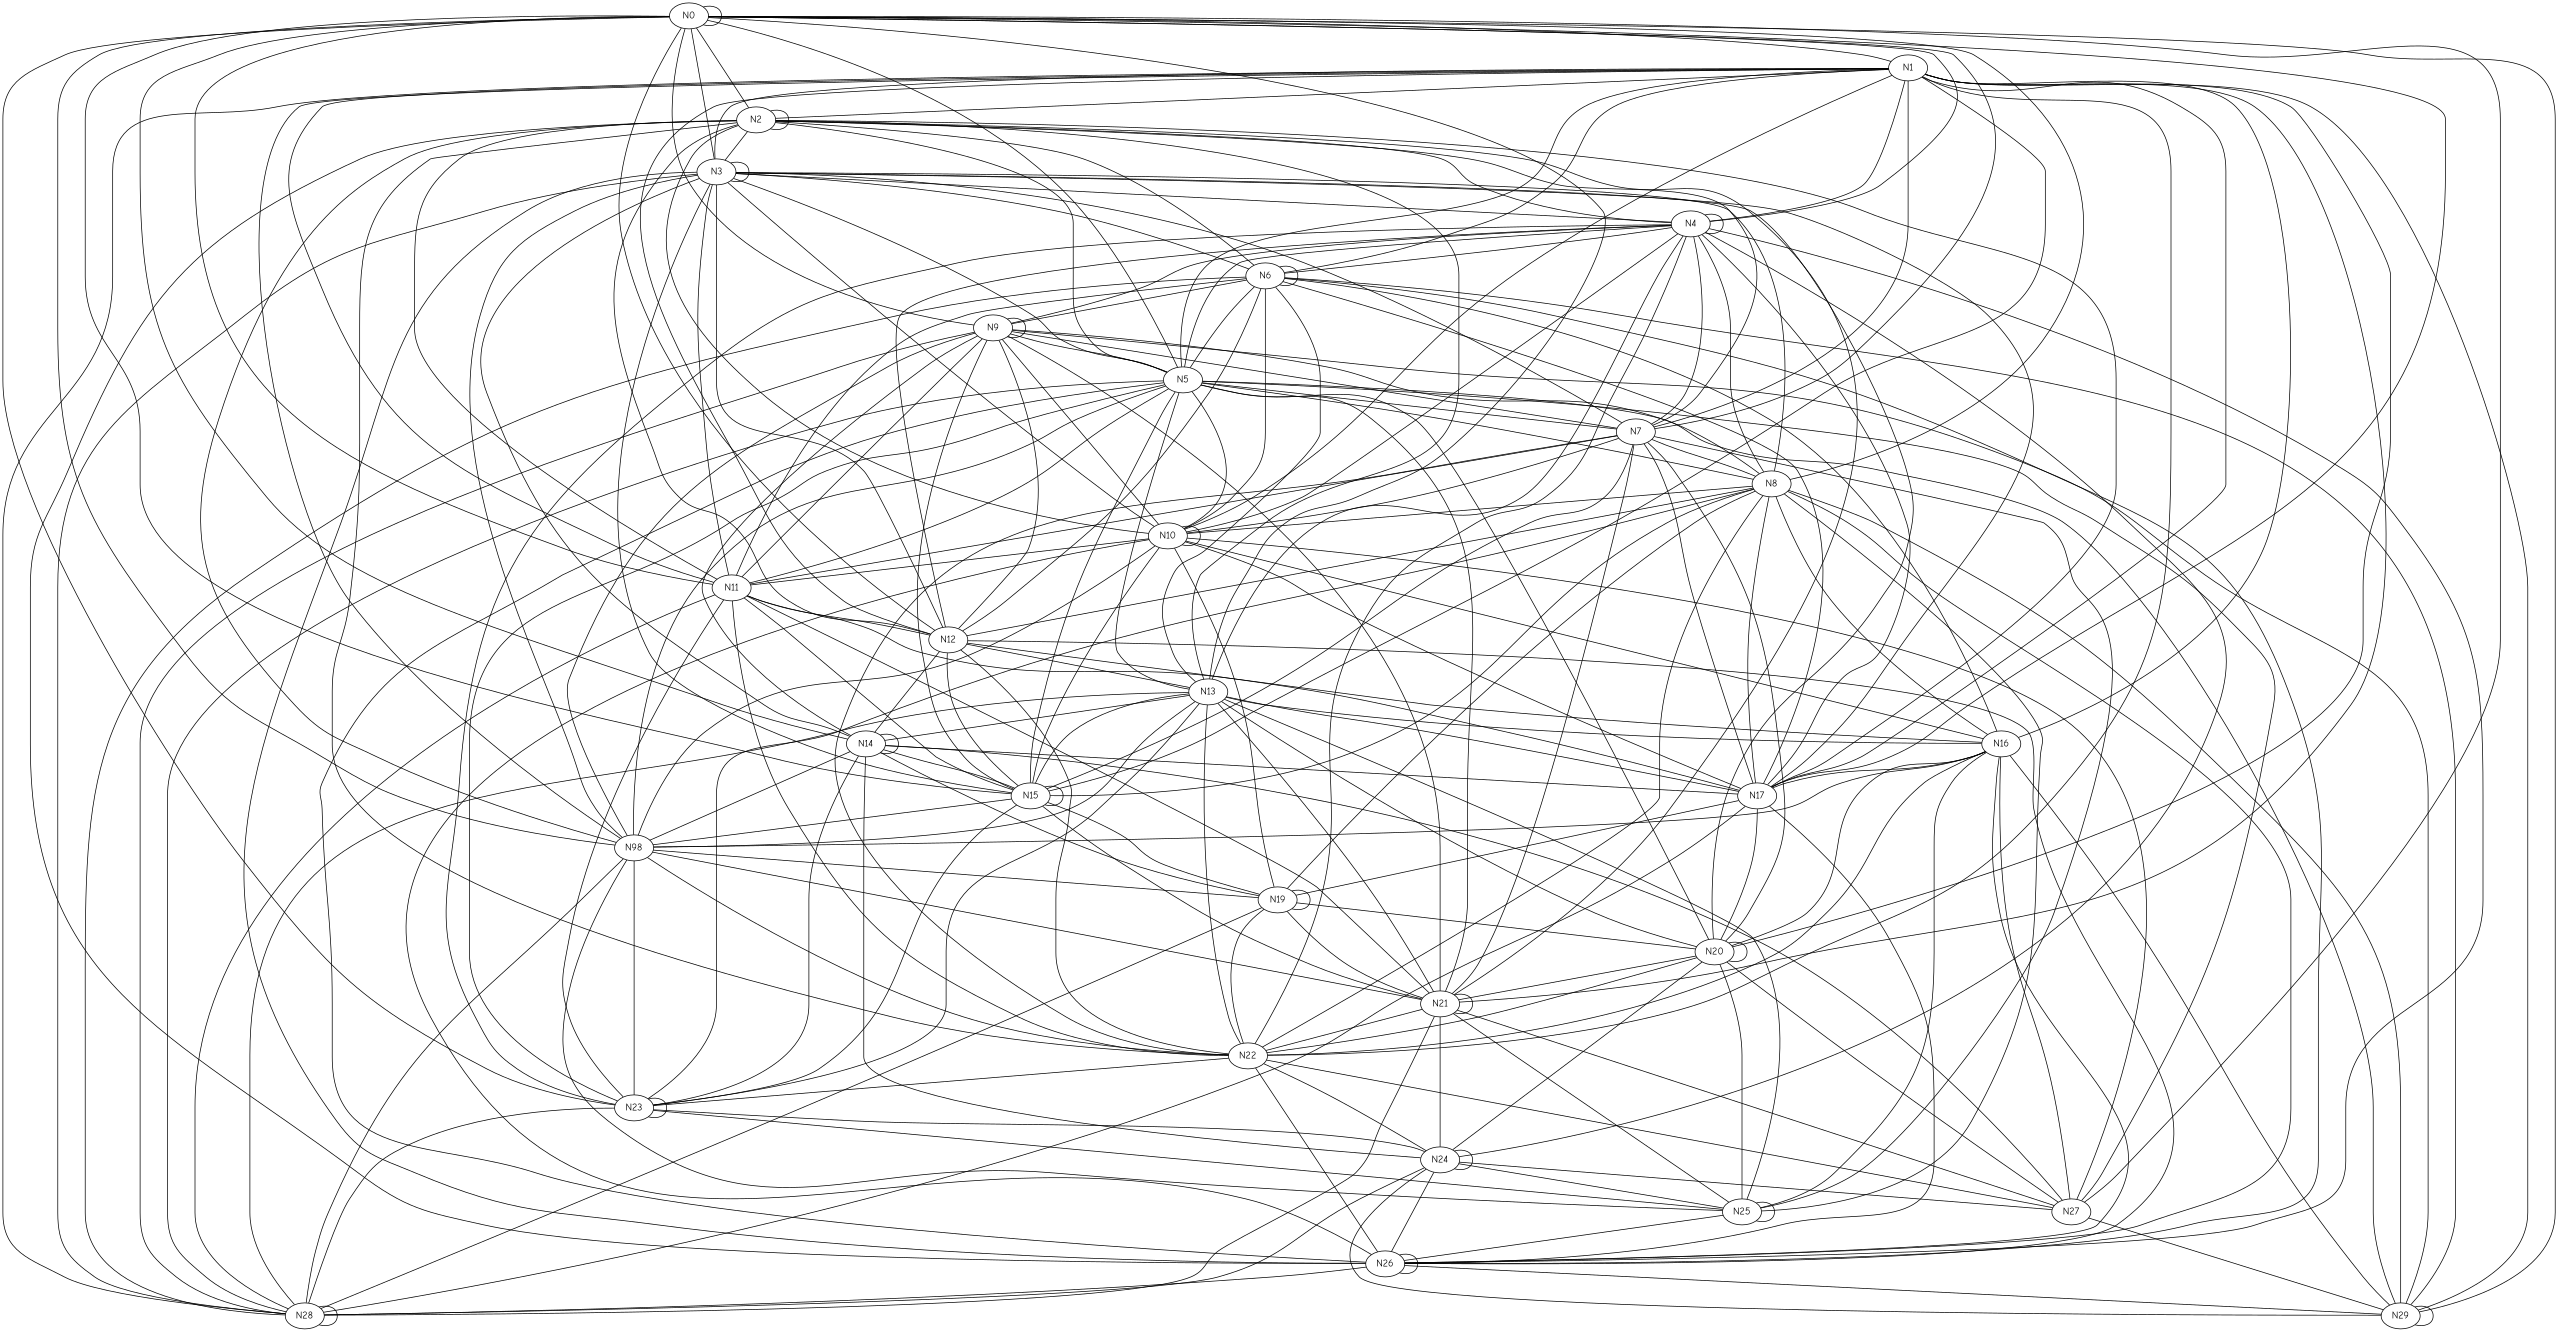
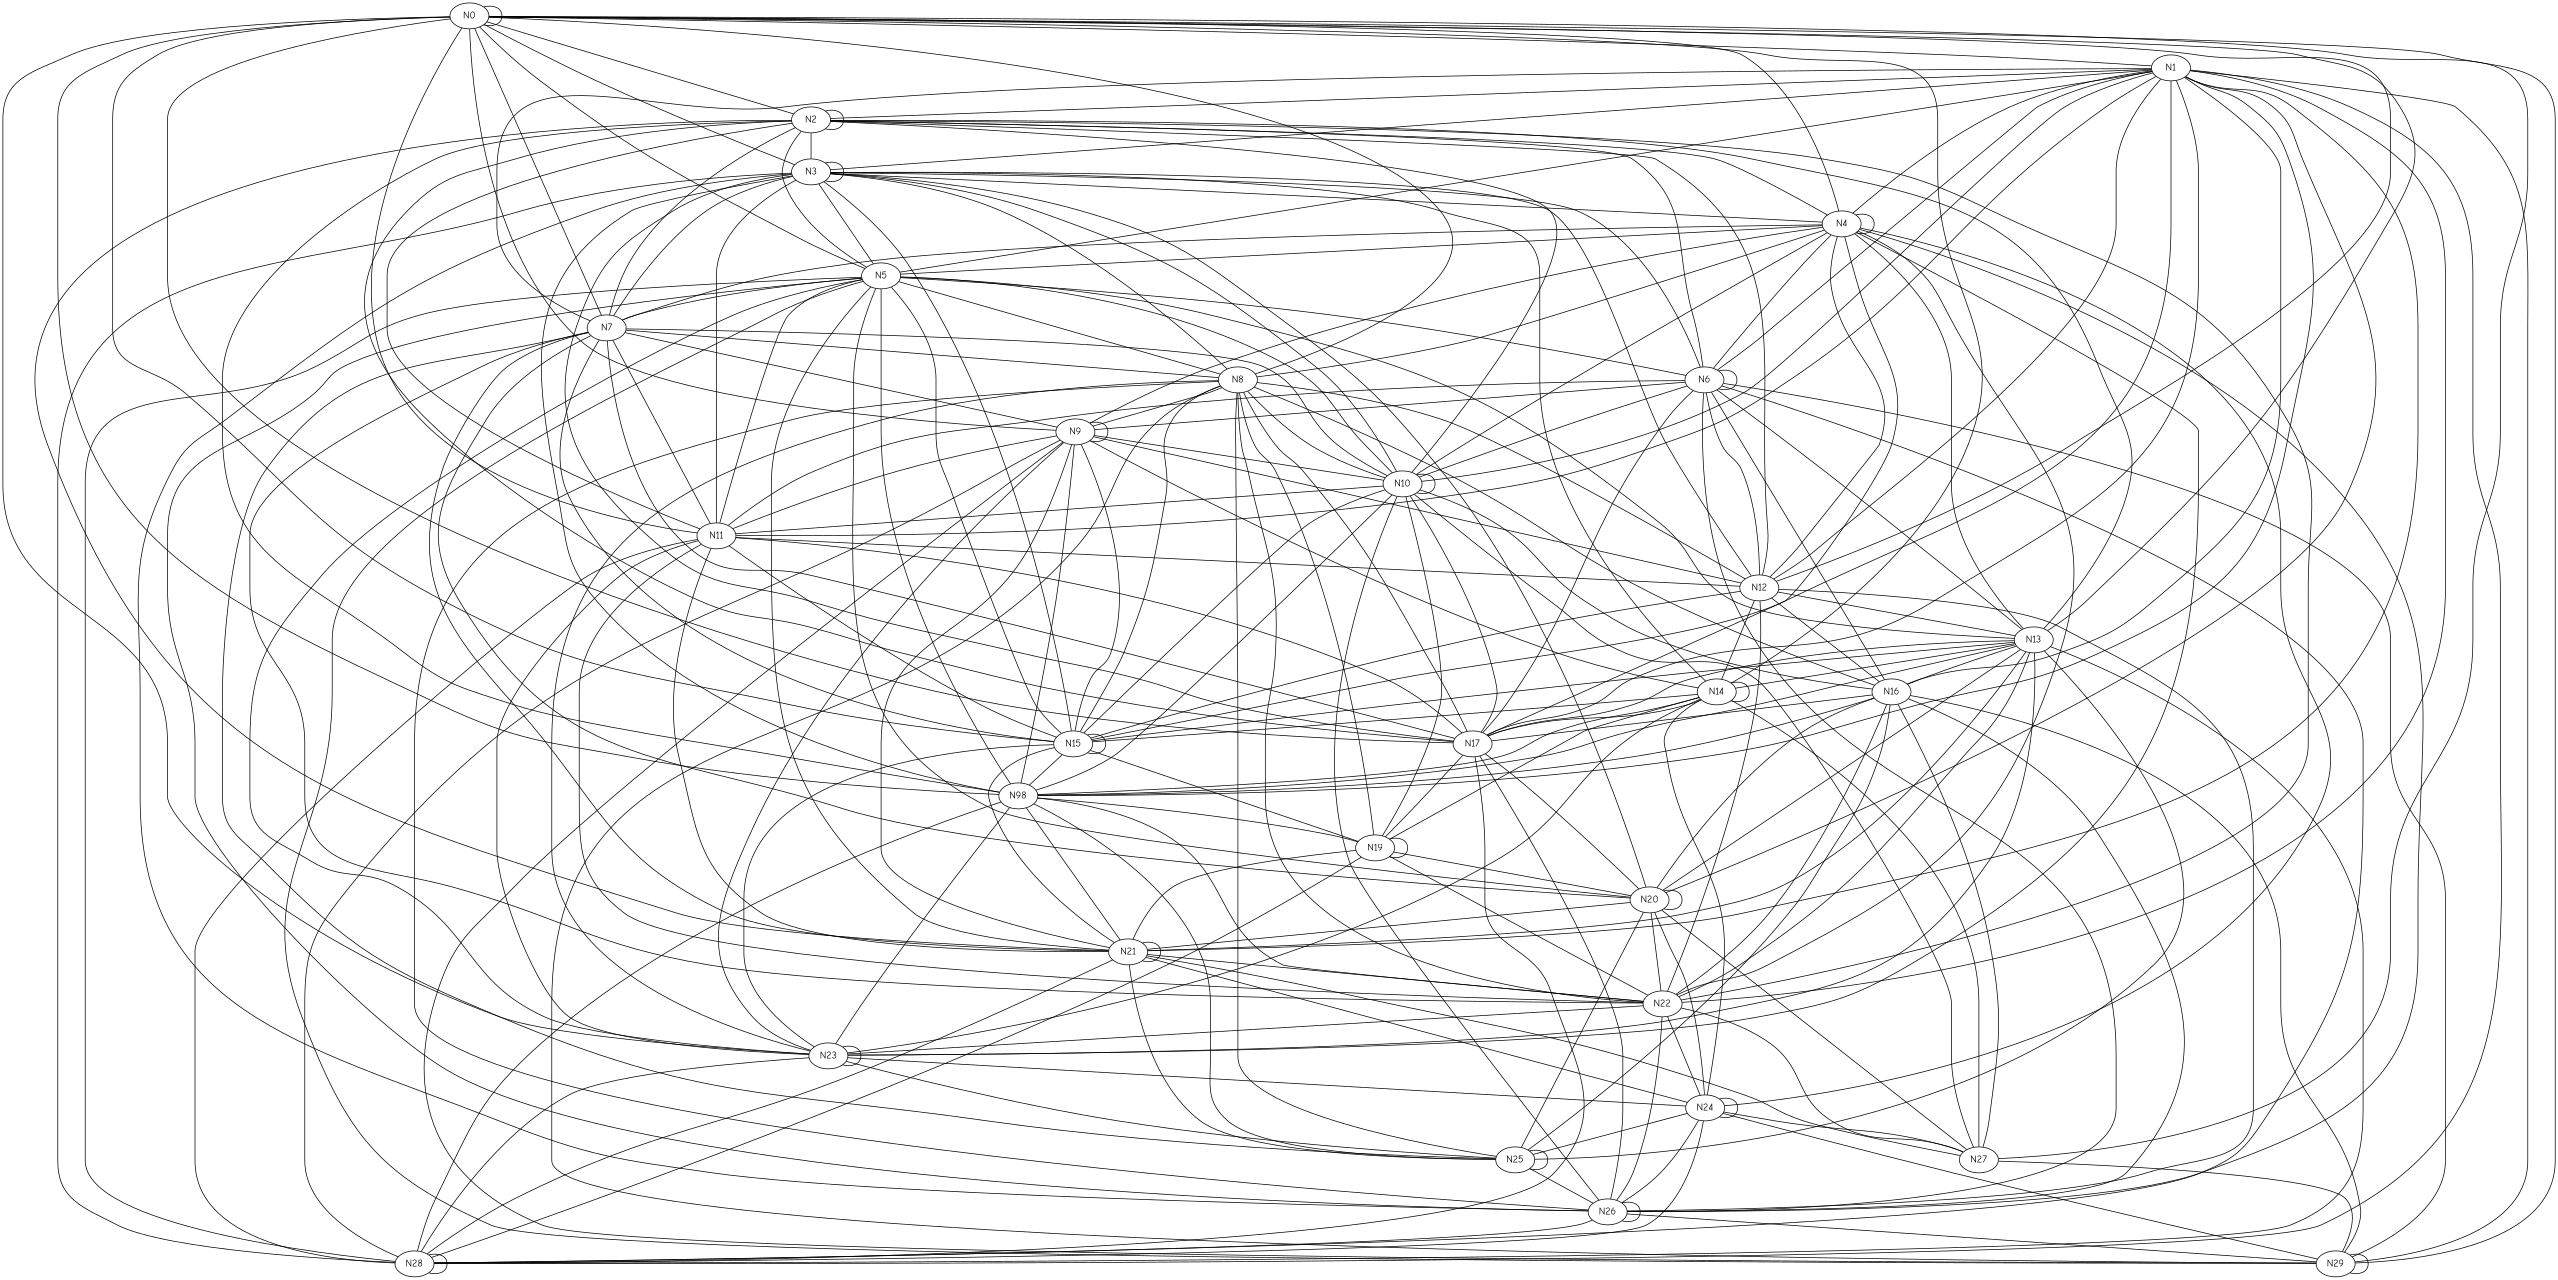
(1065, 348) -> (809, 730)
(2048, 494) -> none
(103, 972) -> none
